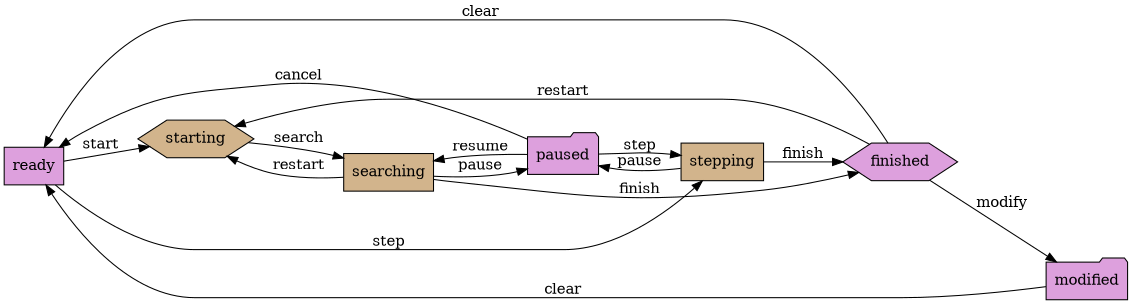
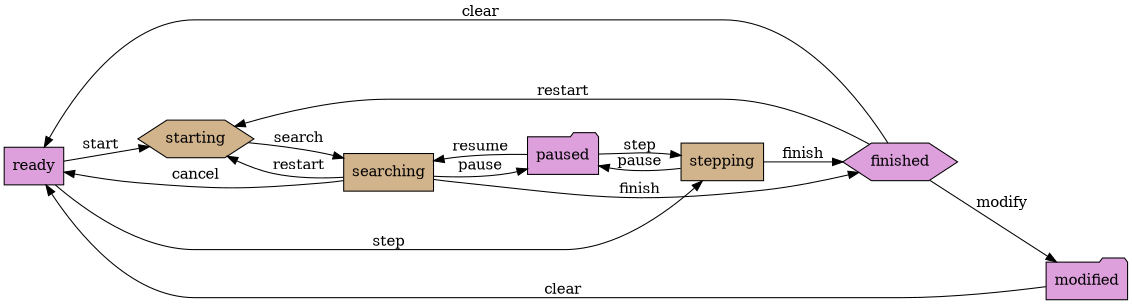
(297, 84) -> (209, 187)
